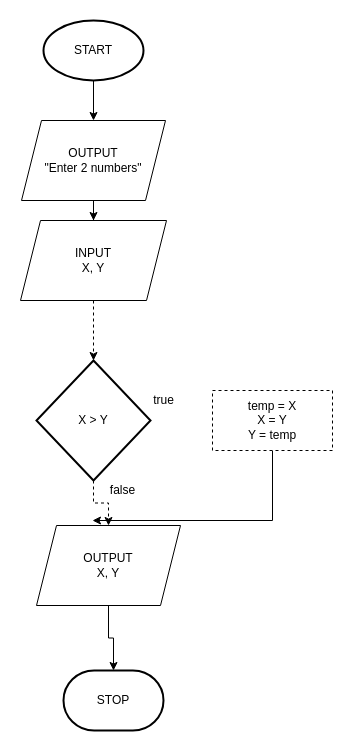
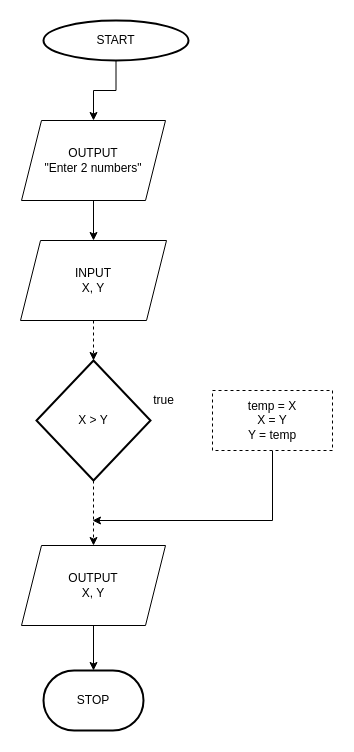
(94, 51) -> (116, 41)
(94, 261) -> (94, 281)
(123, 491) -> none
(109, 566) -> (94, 586)
(114, 701) -> (94, 701)
